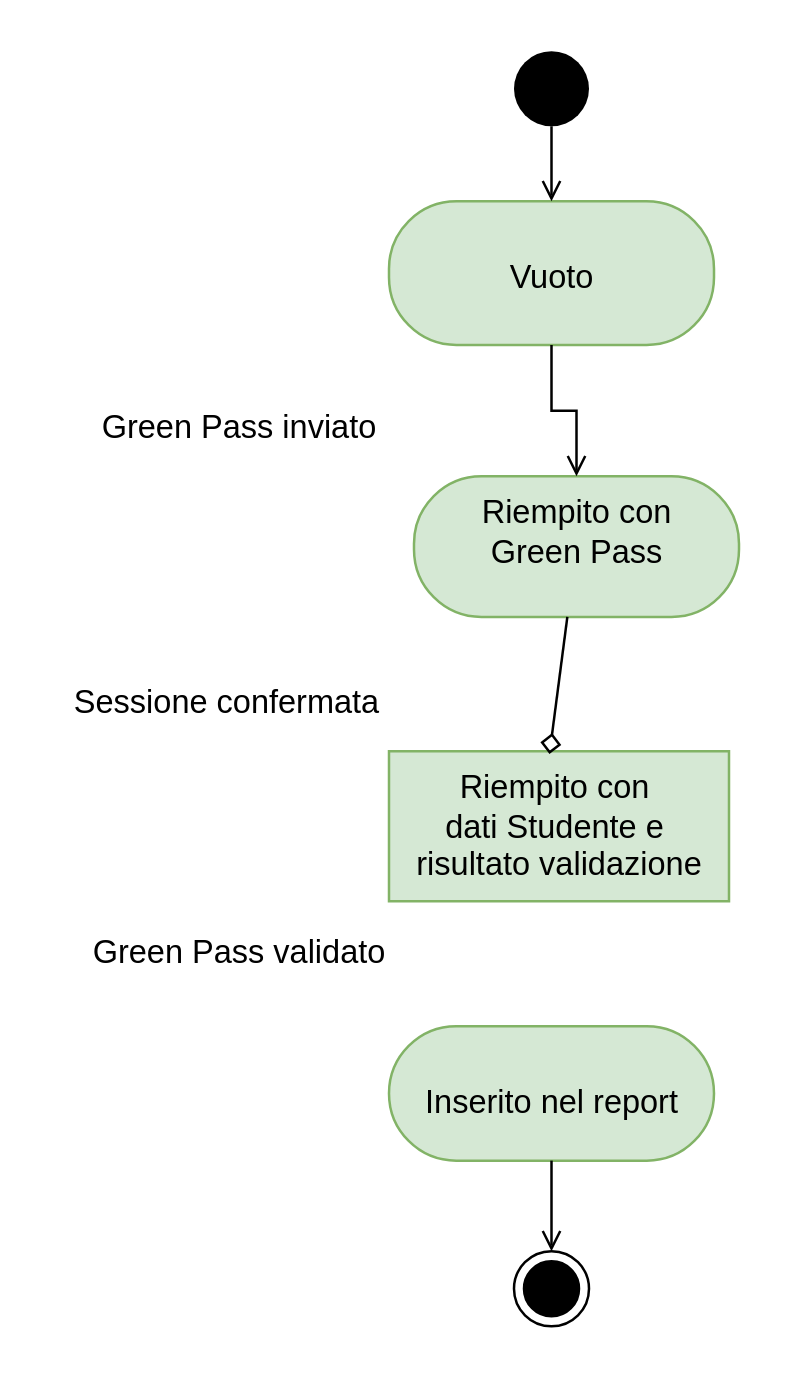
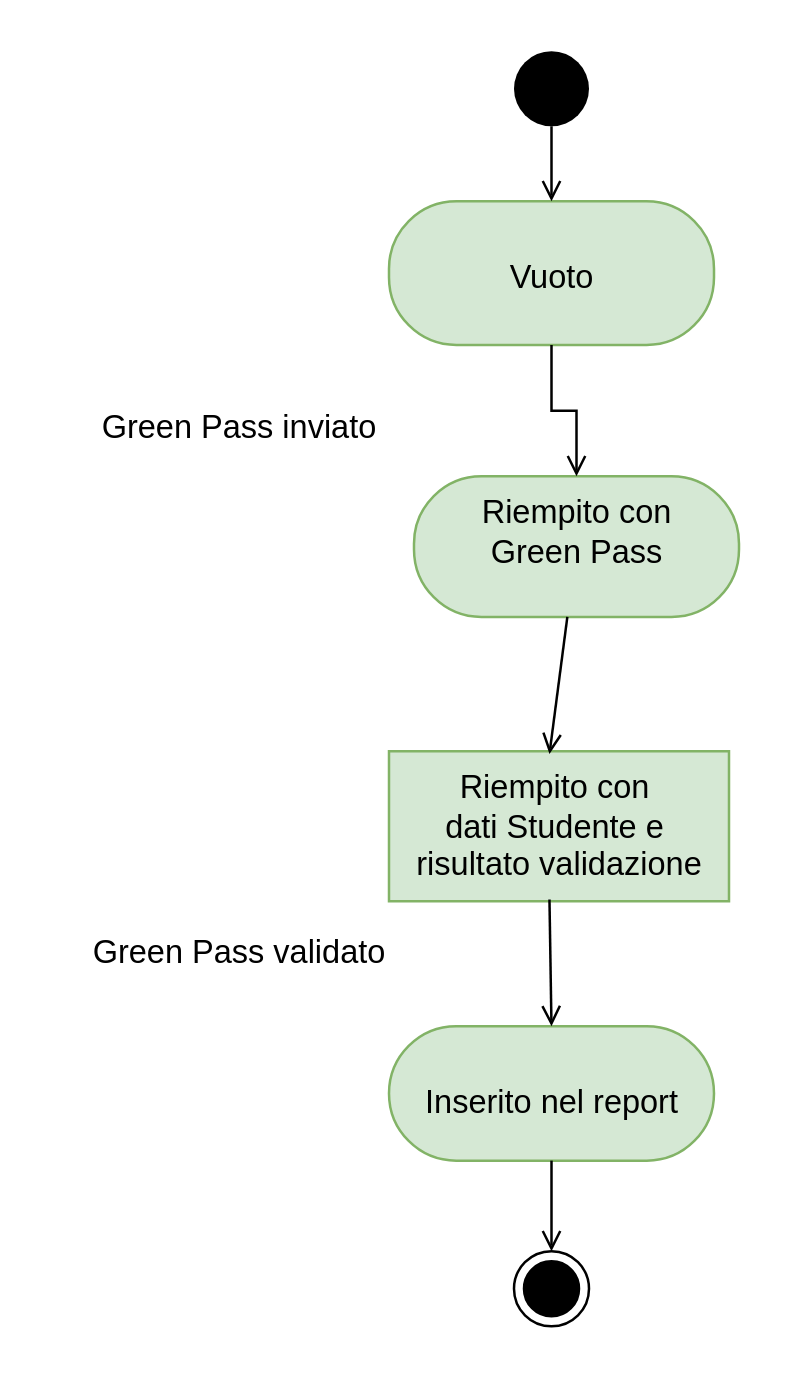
(226, 701) -> none
(552, 734) -> (551, 740)
none -> (550, 960)
